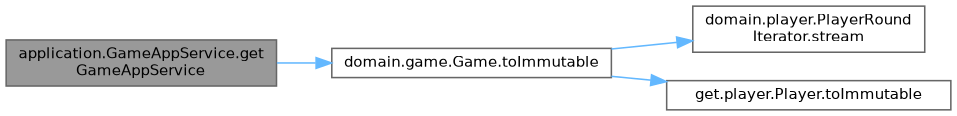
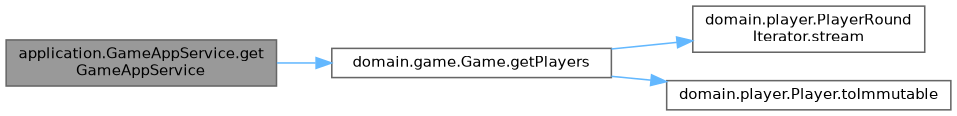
(472, 63) -> (472, 63)
(809, 95) -> (809, 95)
